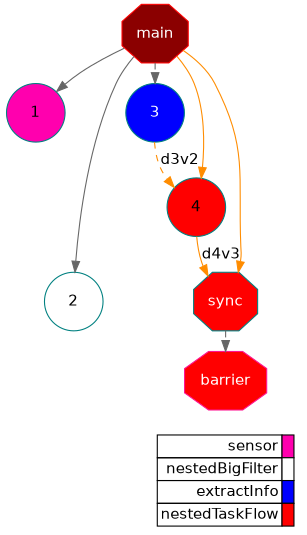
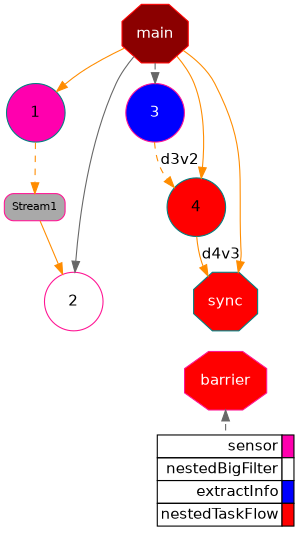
(94, 64) -> (94, 64)
(155, 113) -> (155, 113)
none -> (35, 207)
(74, 302) -> (74, 302)
(226, 336) -> (226, 426)
